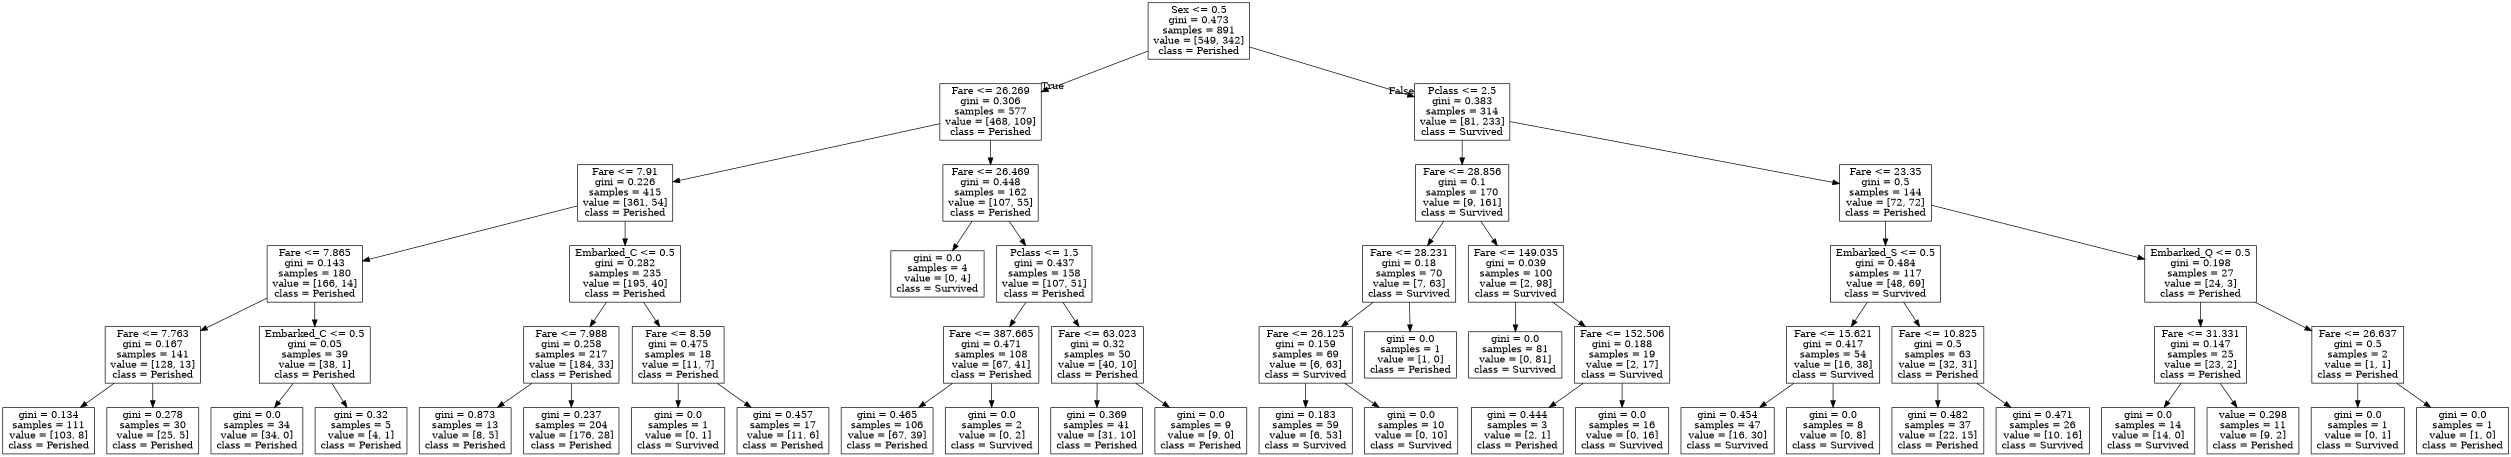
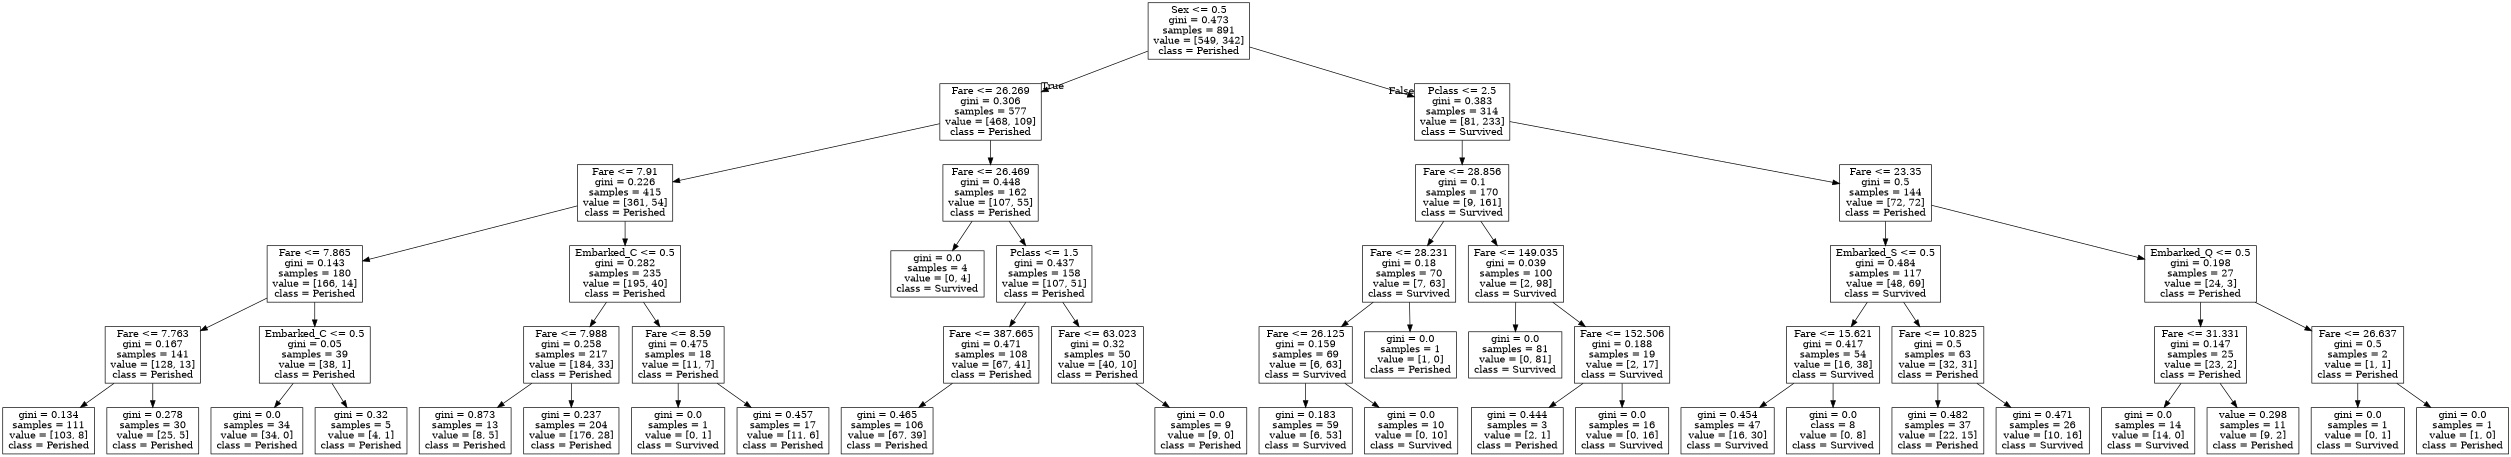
(992, 431) -> none
(1097, 431) -> none
(1833, 431) -> (1833, 431)
